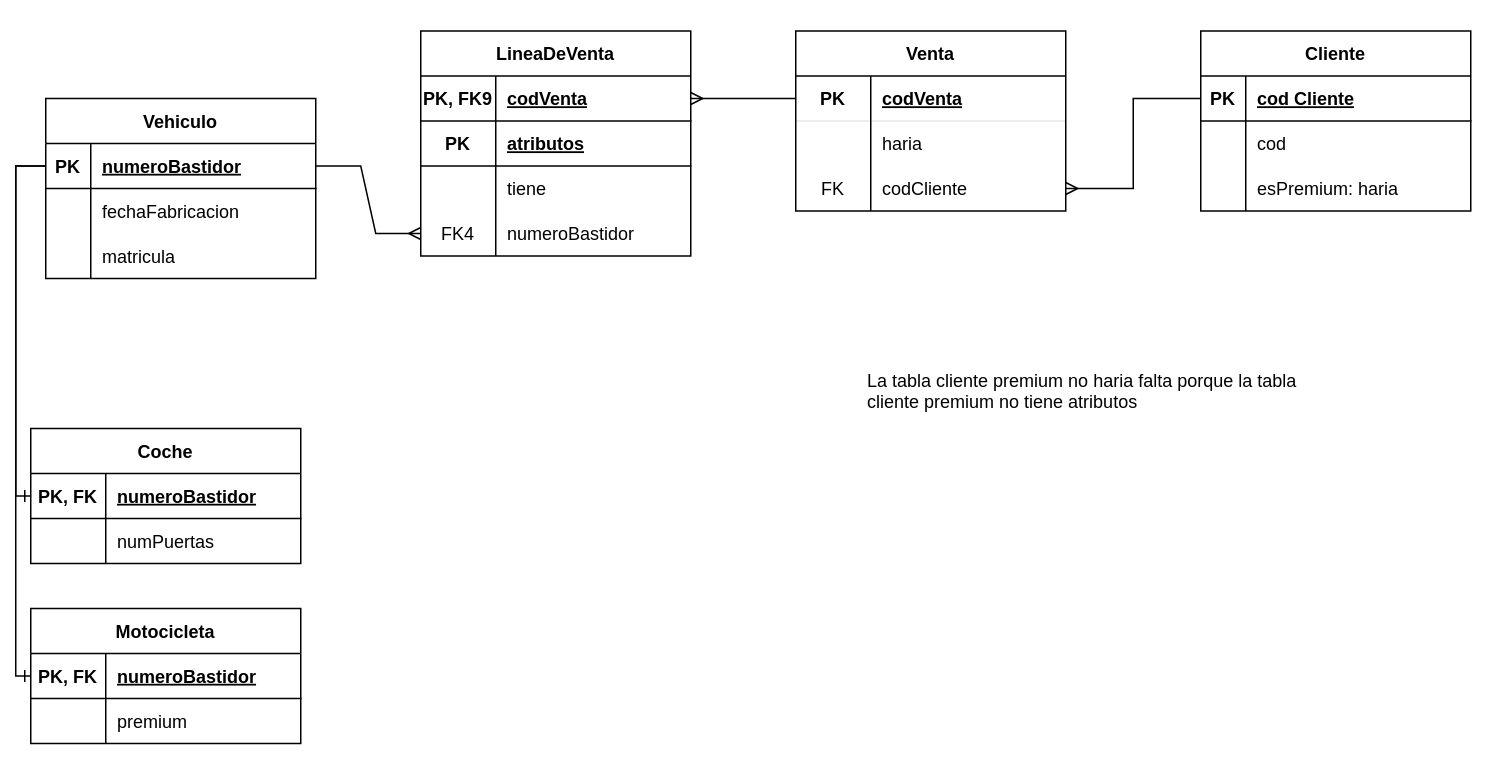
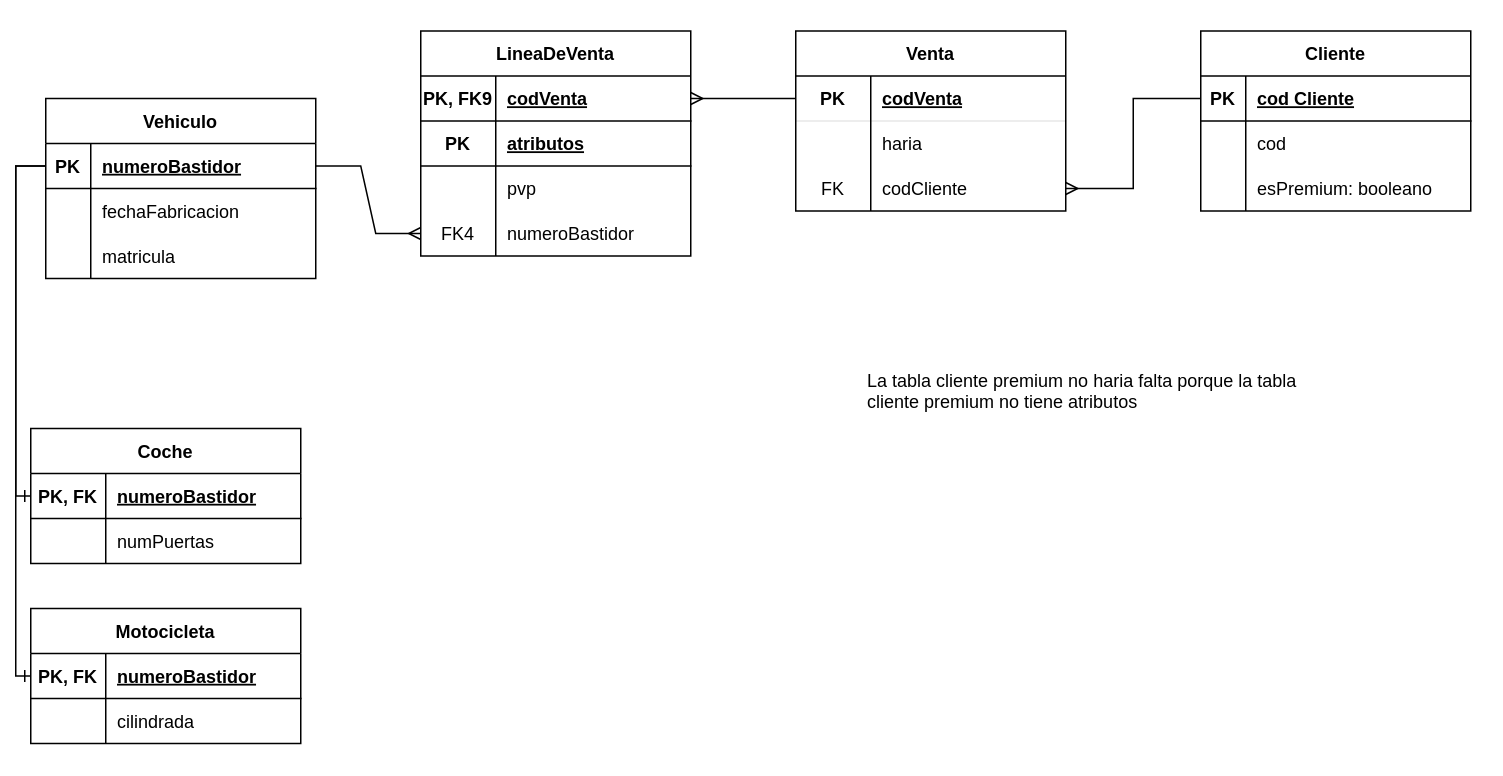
(530, 189) -> (522, 189)
(1328, 189) -> (1343, 189)
(150, 722) -> (160, 722)
